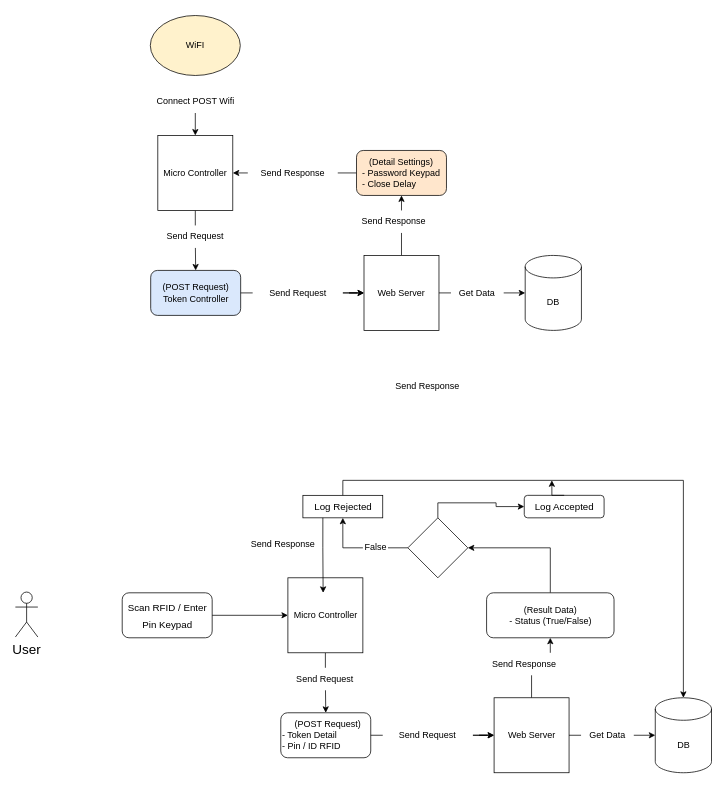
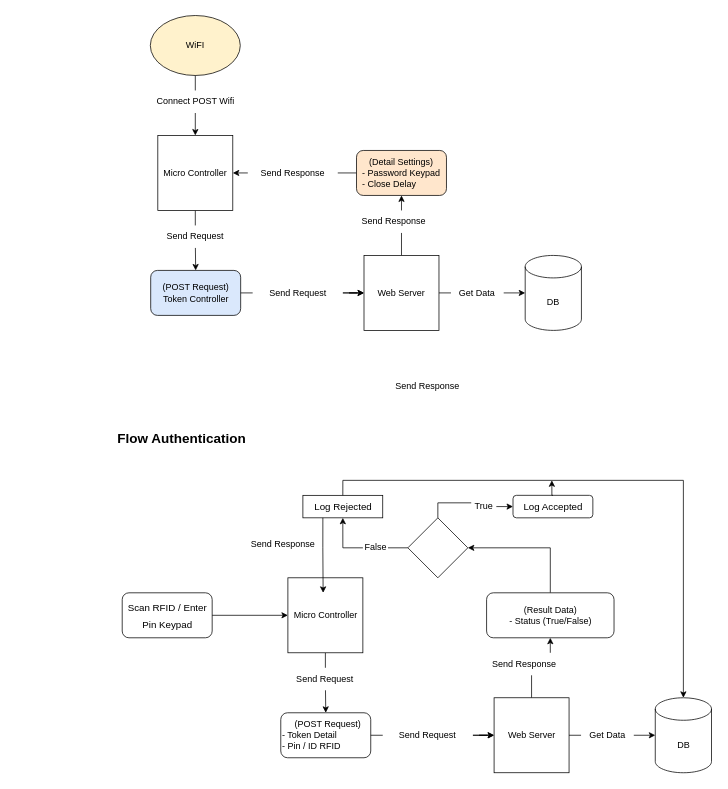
none -> (195, 82)
none -> (182, 439)
none -> (484, 507)
(564, 507) -> (553, 507)
(27, 615) -> none
